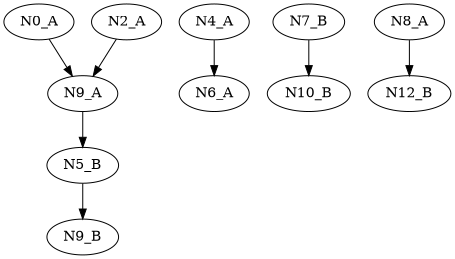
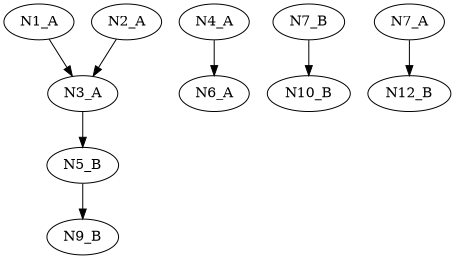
(39, 22) -> (39, 22)
(409, 22) -> (409, 22)
(83, 94) -> (83, 94)
